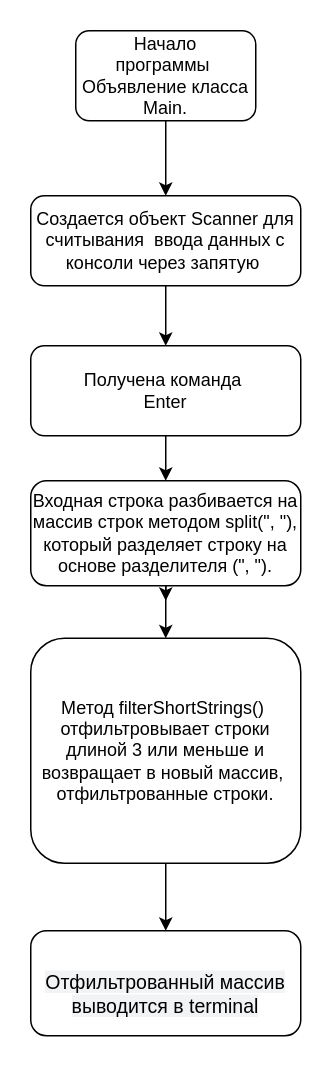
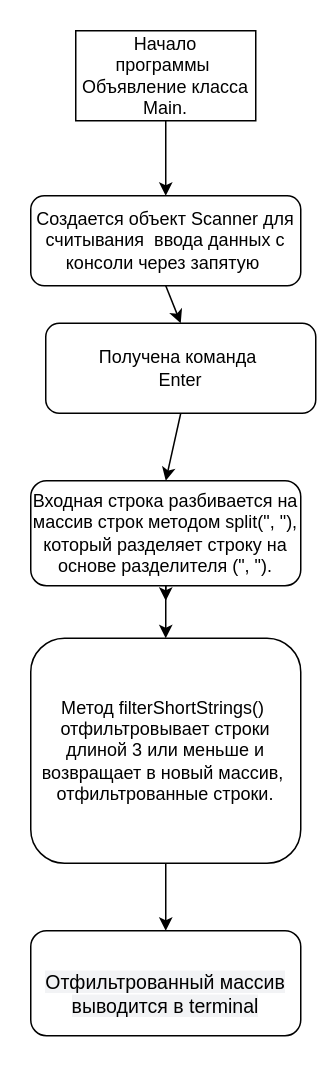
(166, 76) -> (166, 76)
(166, 391) -> (181, 368)
